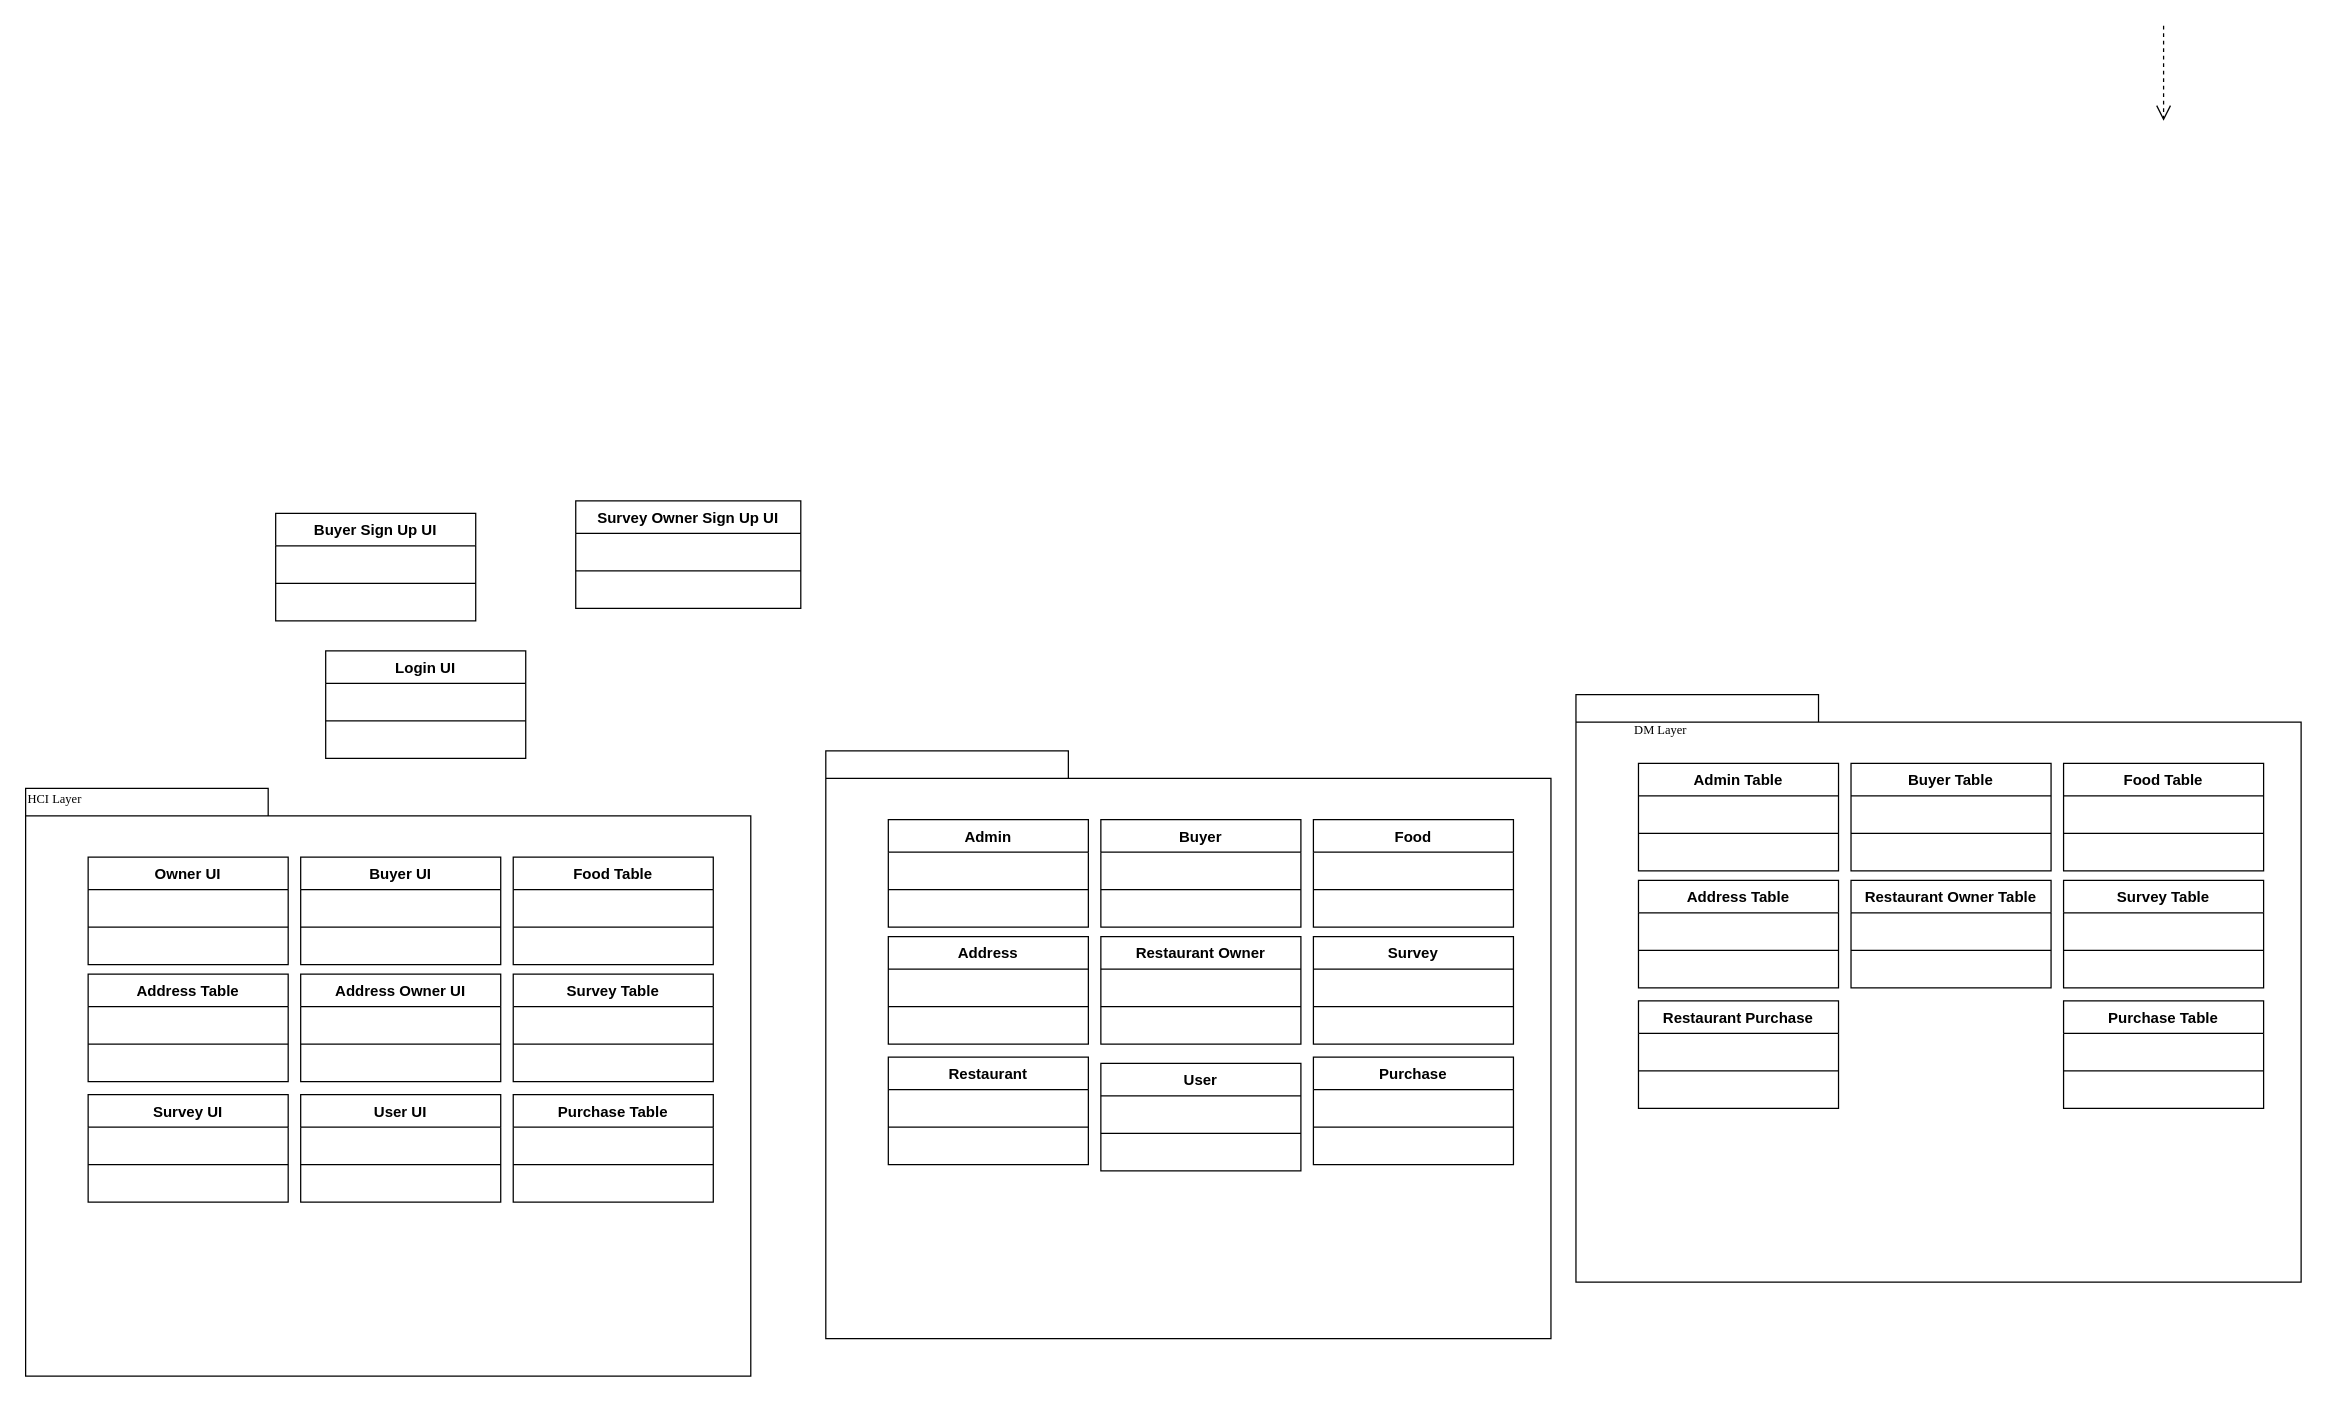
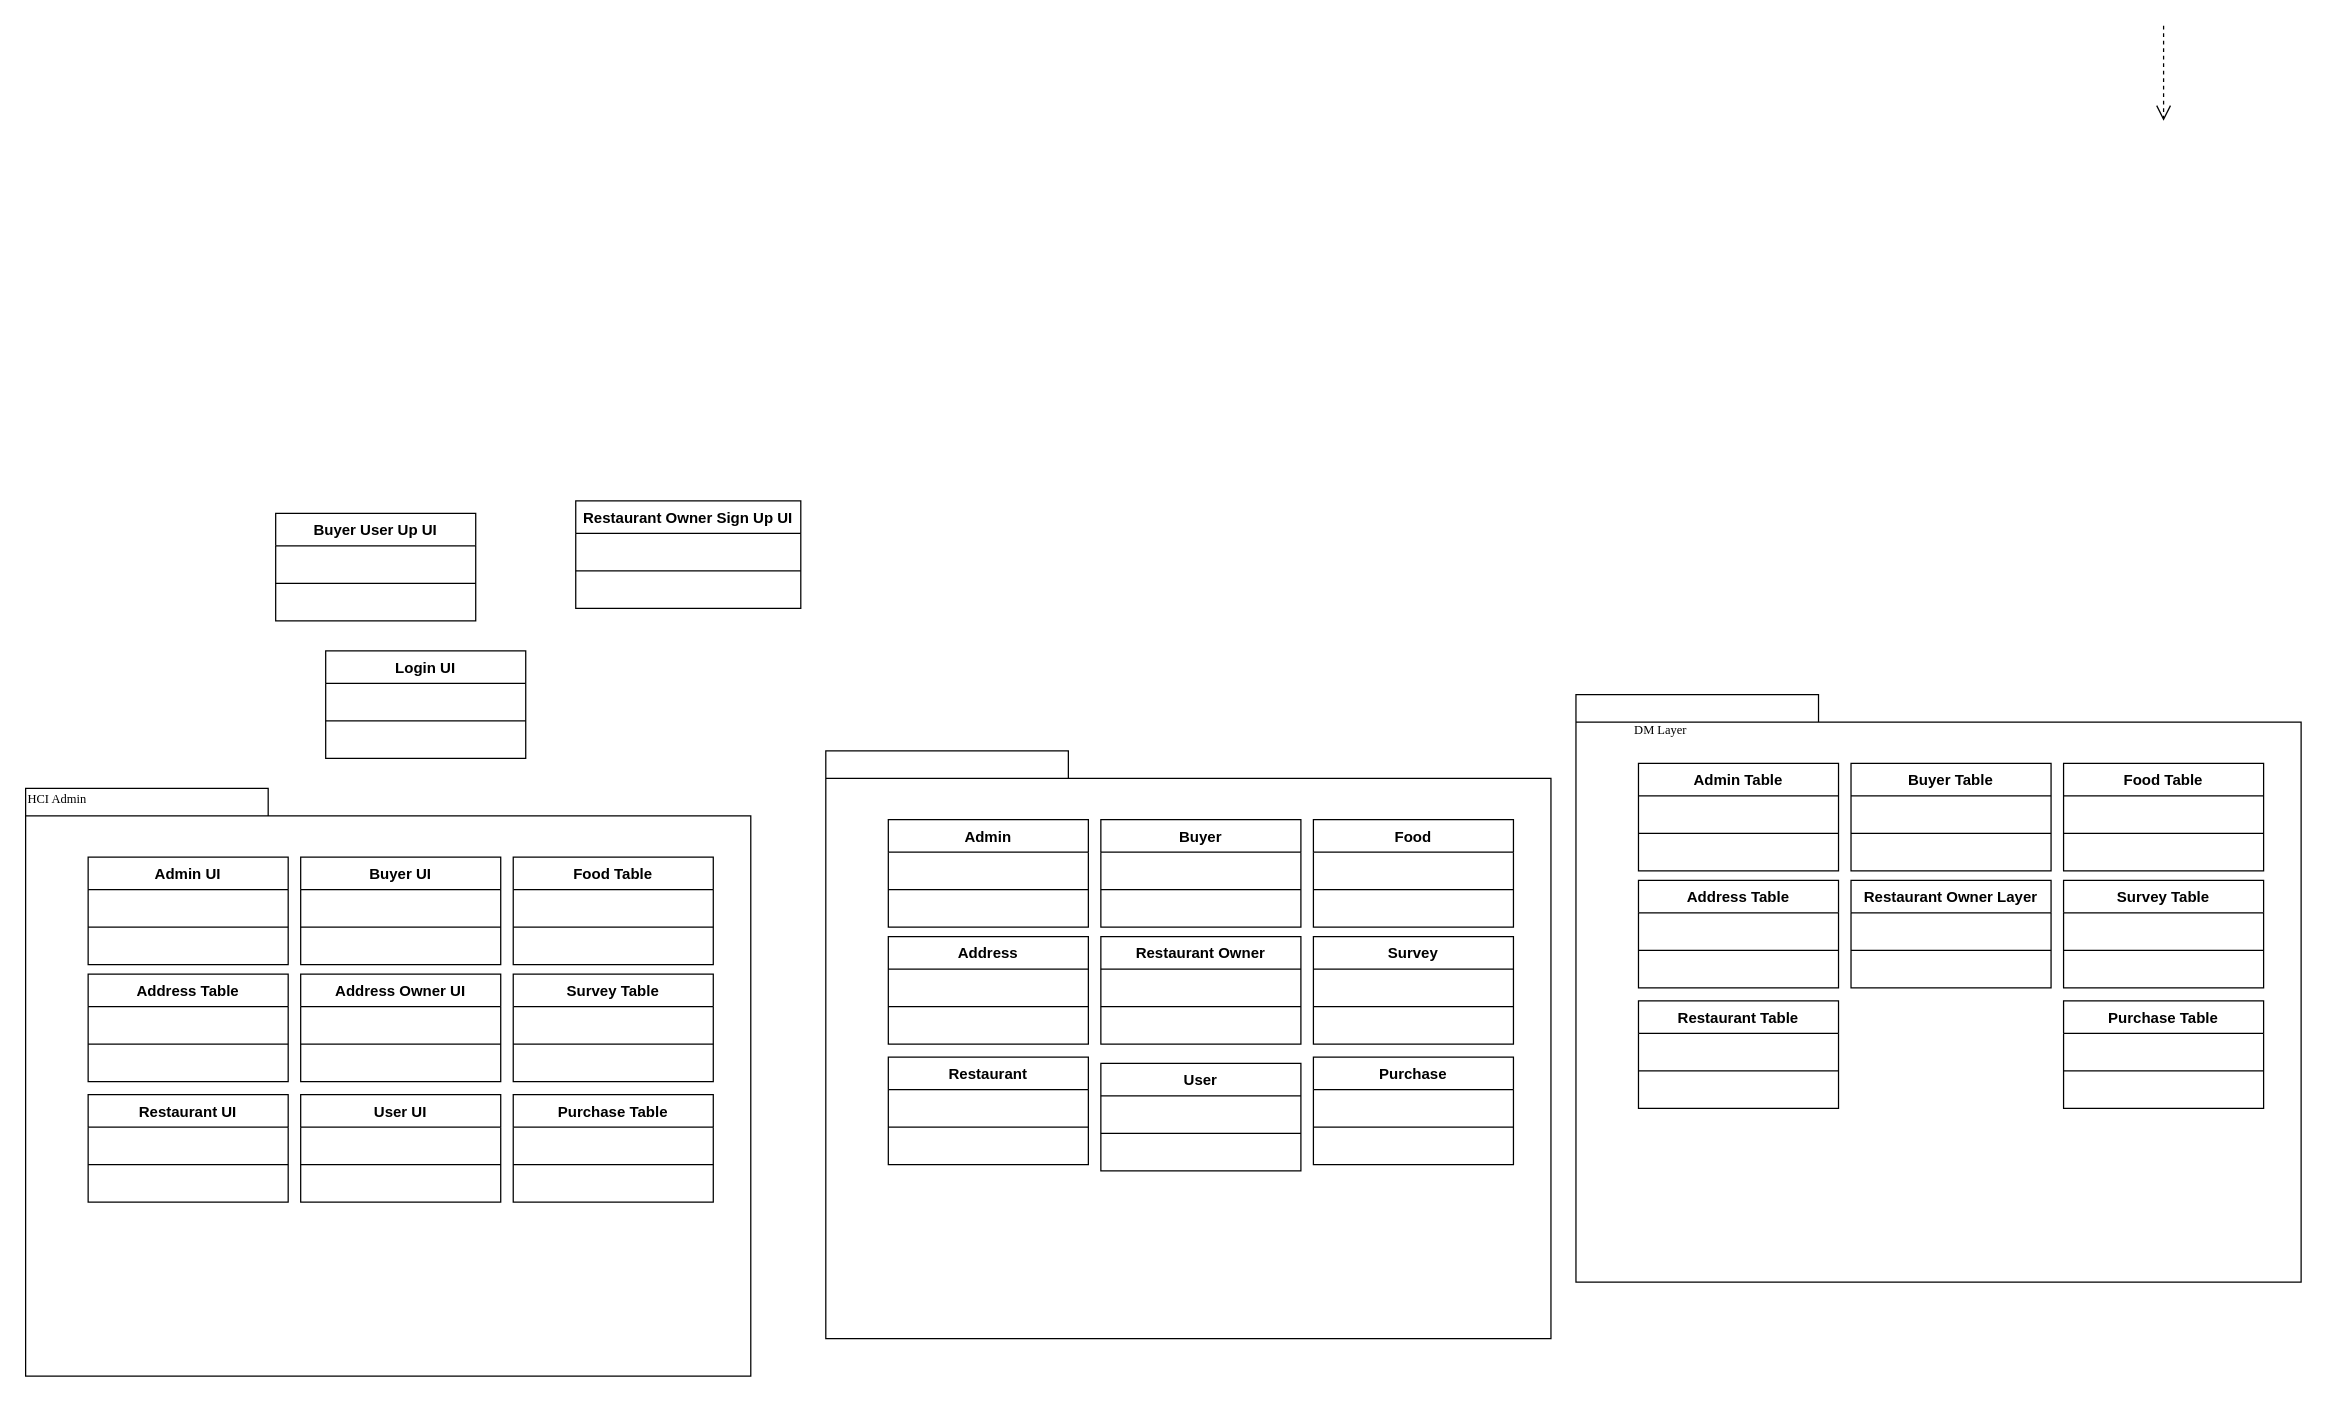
(688, 518) -> (688, 518)
(375, 530) -> (375, 530)
(58, 799) -> (56, 799)
(188, 874) -> (188, 874)
(1950, 897) -> (1950, 897)
(1738, 1018) -> (1738, 1018)
(188, 1111) -> (188, 1111)
